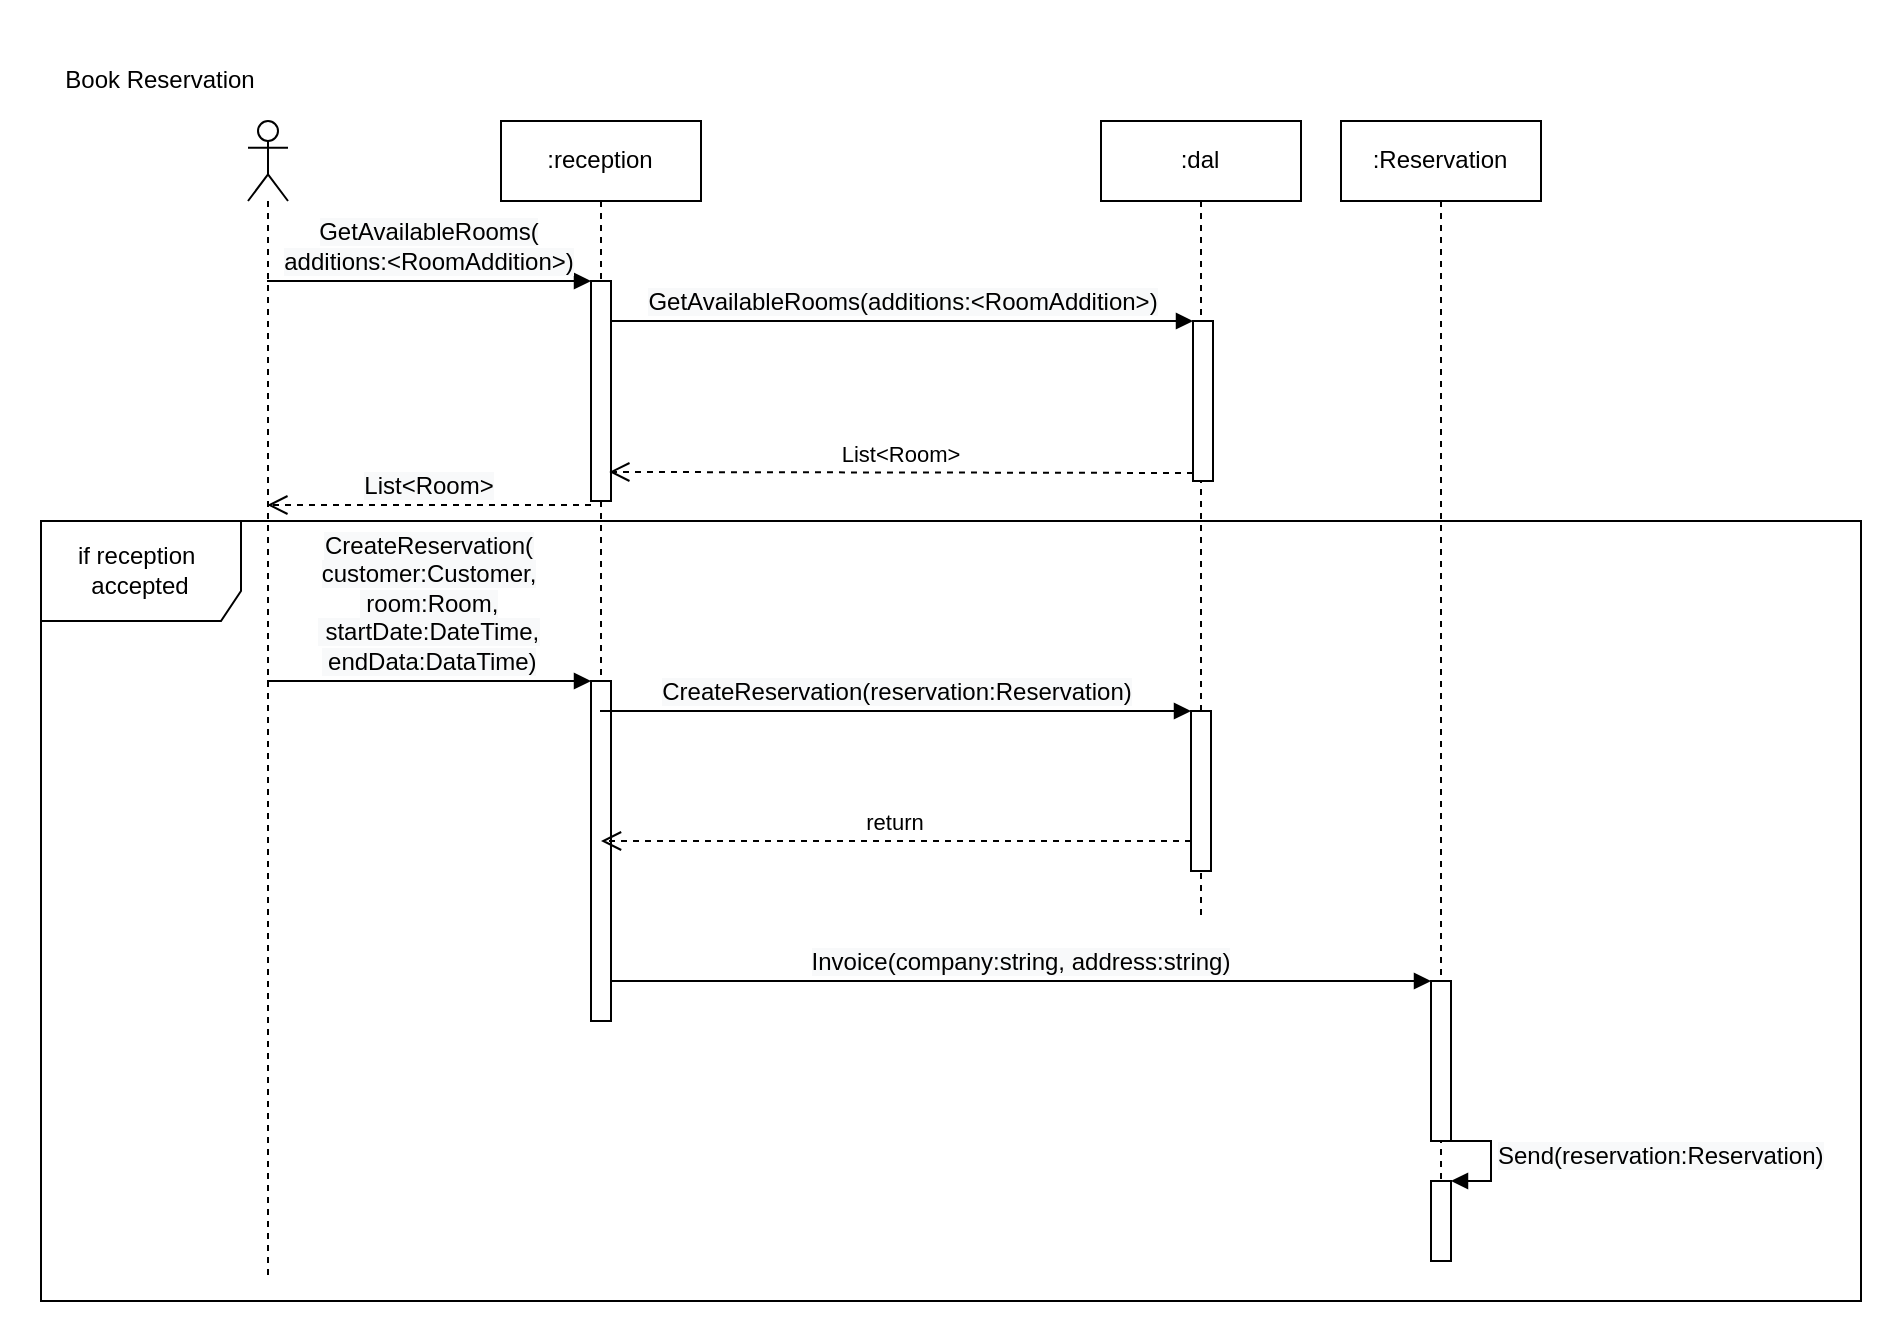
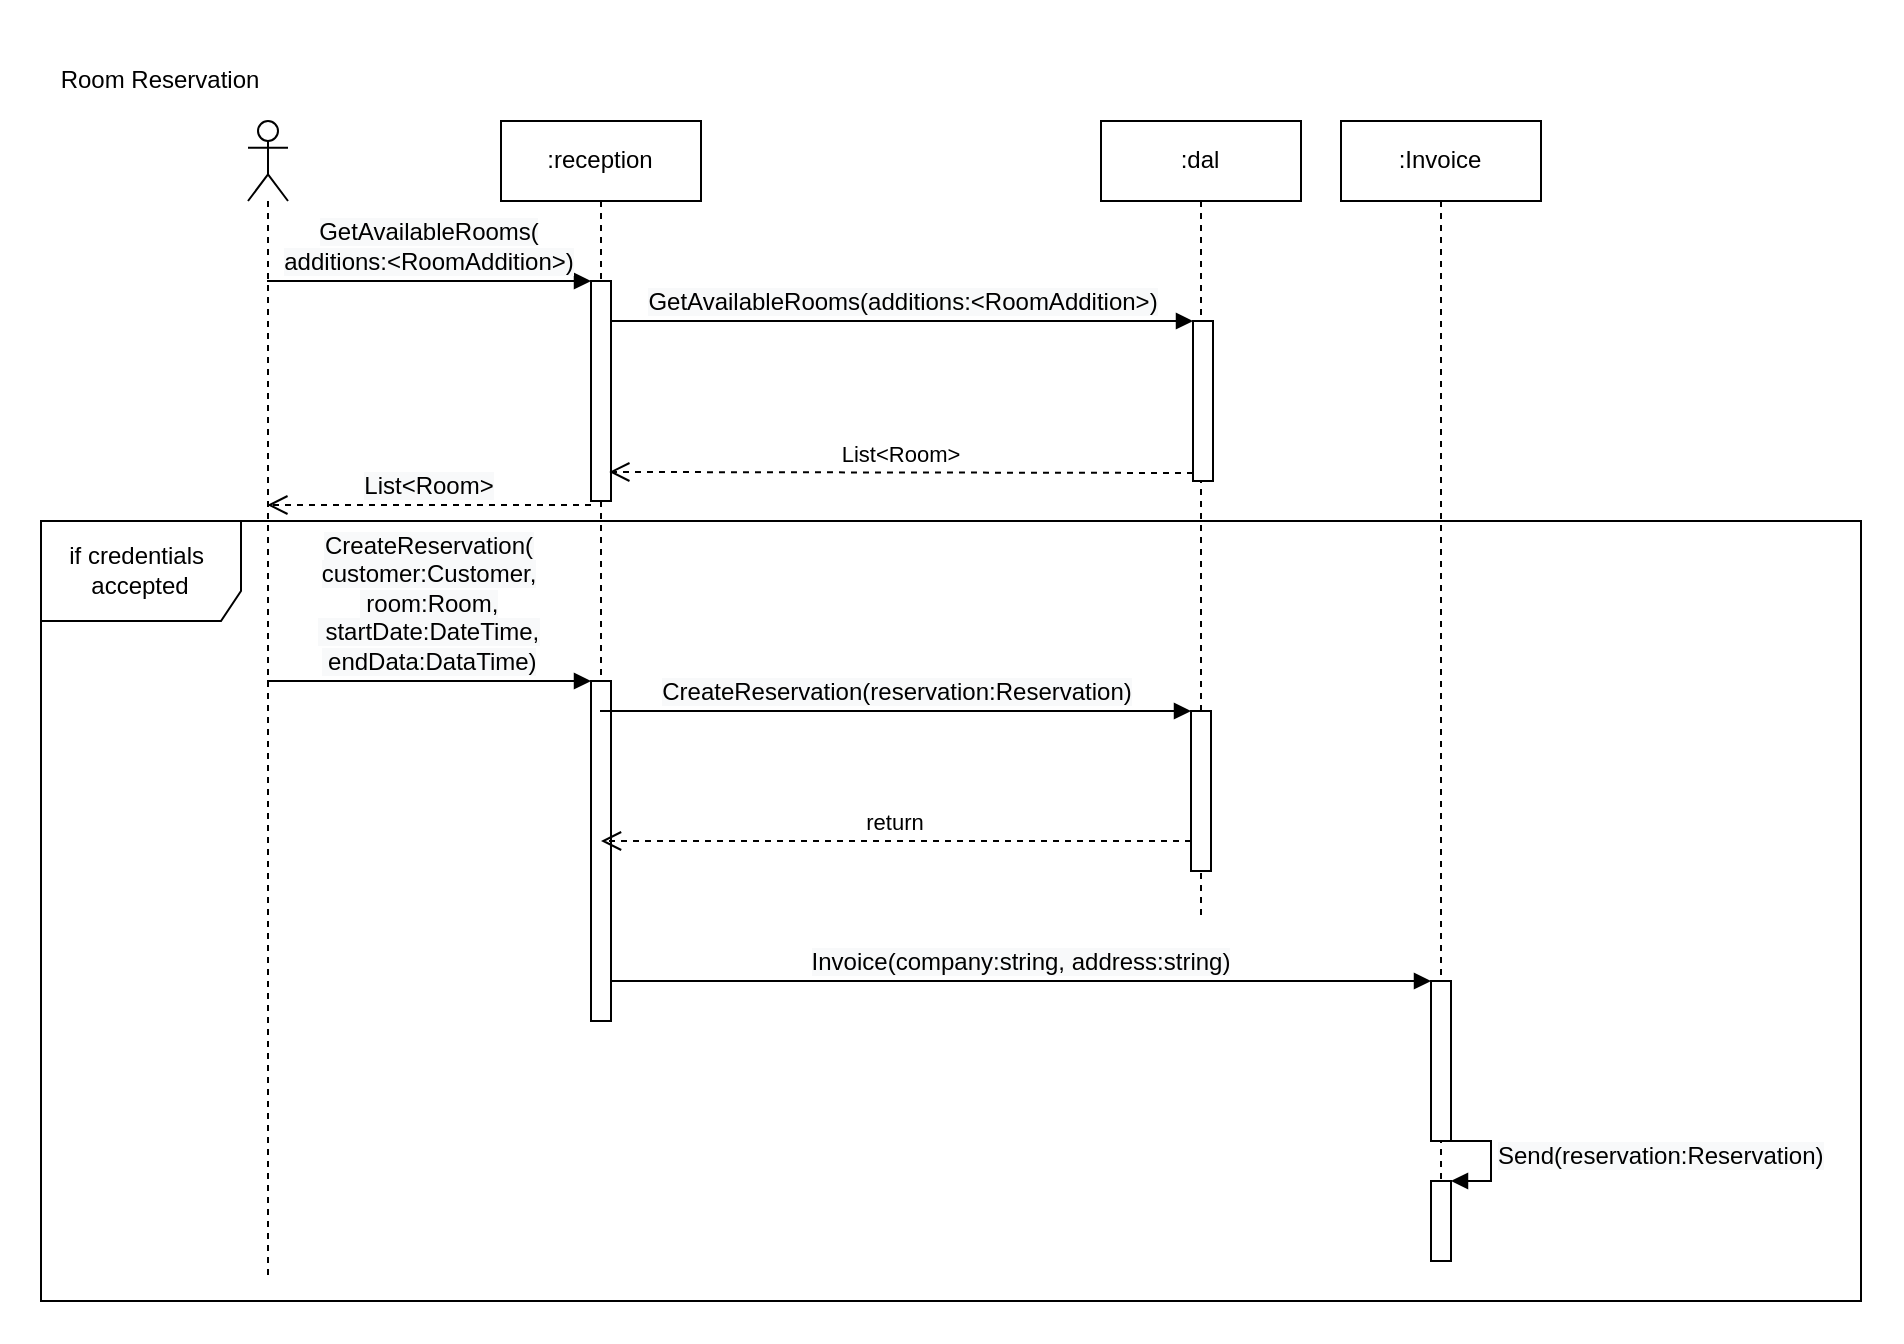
(161, 81) -> (161, 81)
(1441, 161) -> (1441, 161)
(141, 571) -> (141, 571)
